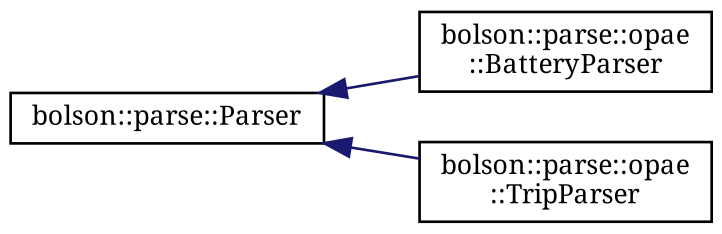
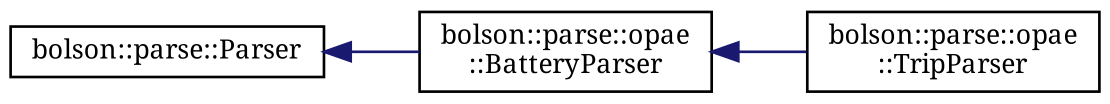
(385, 153) -> (773, 52)
